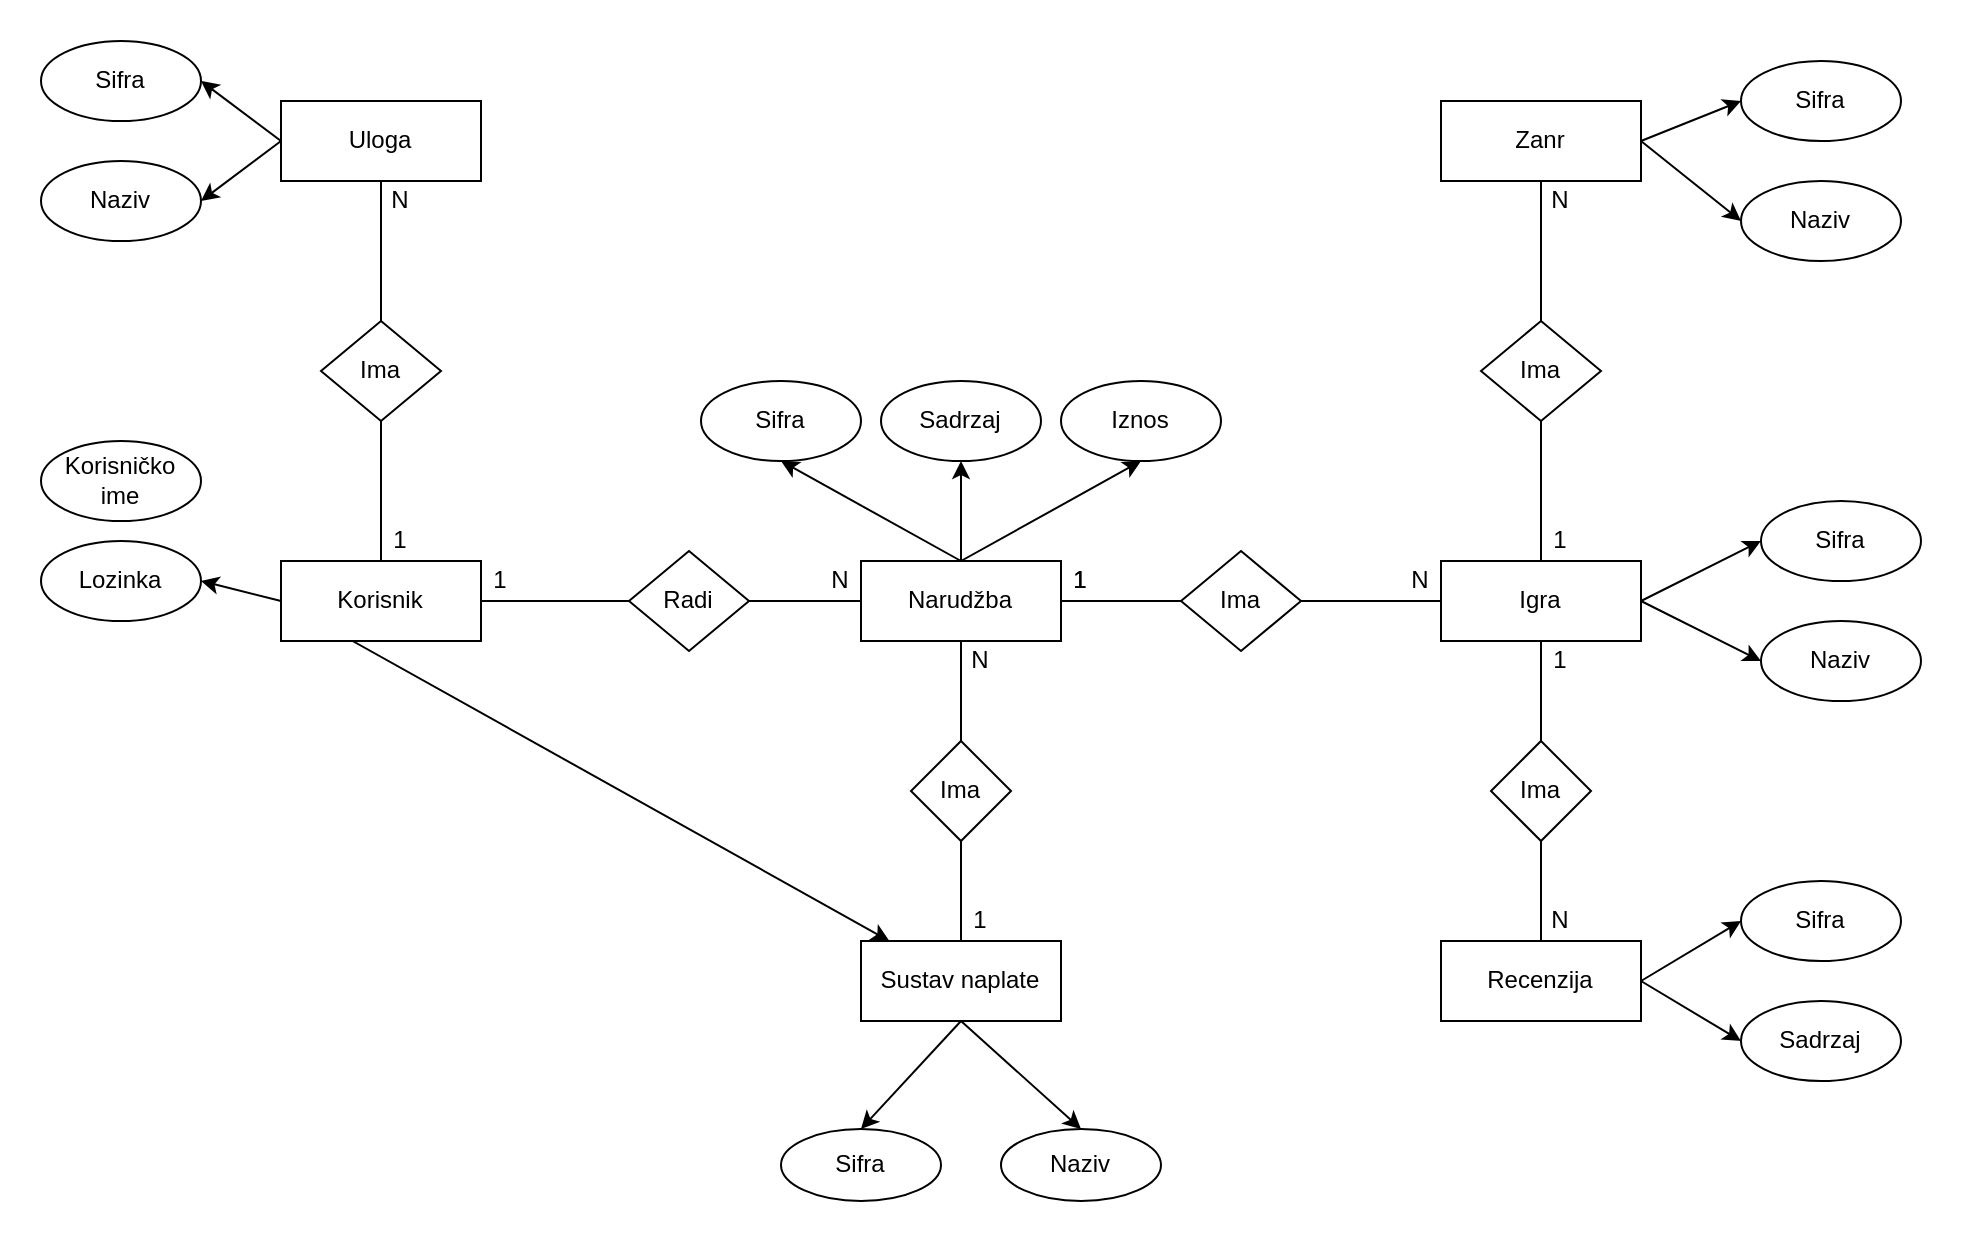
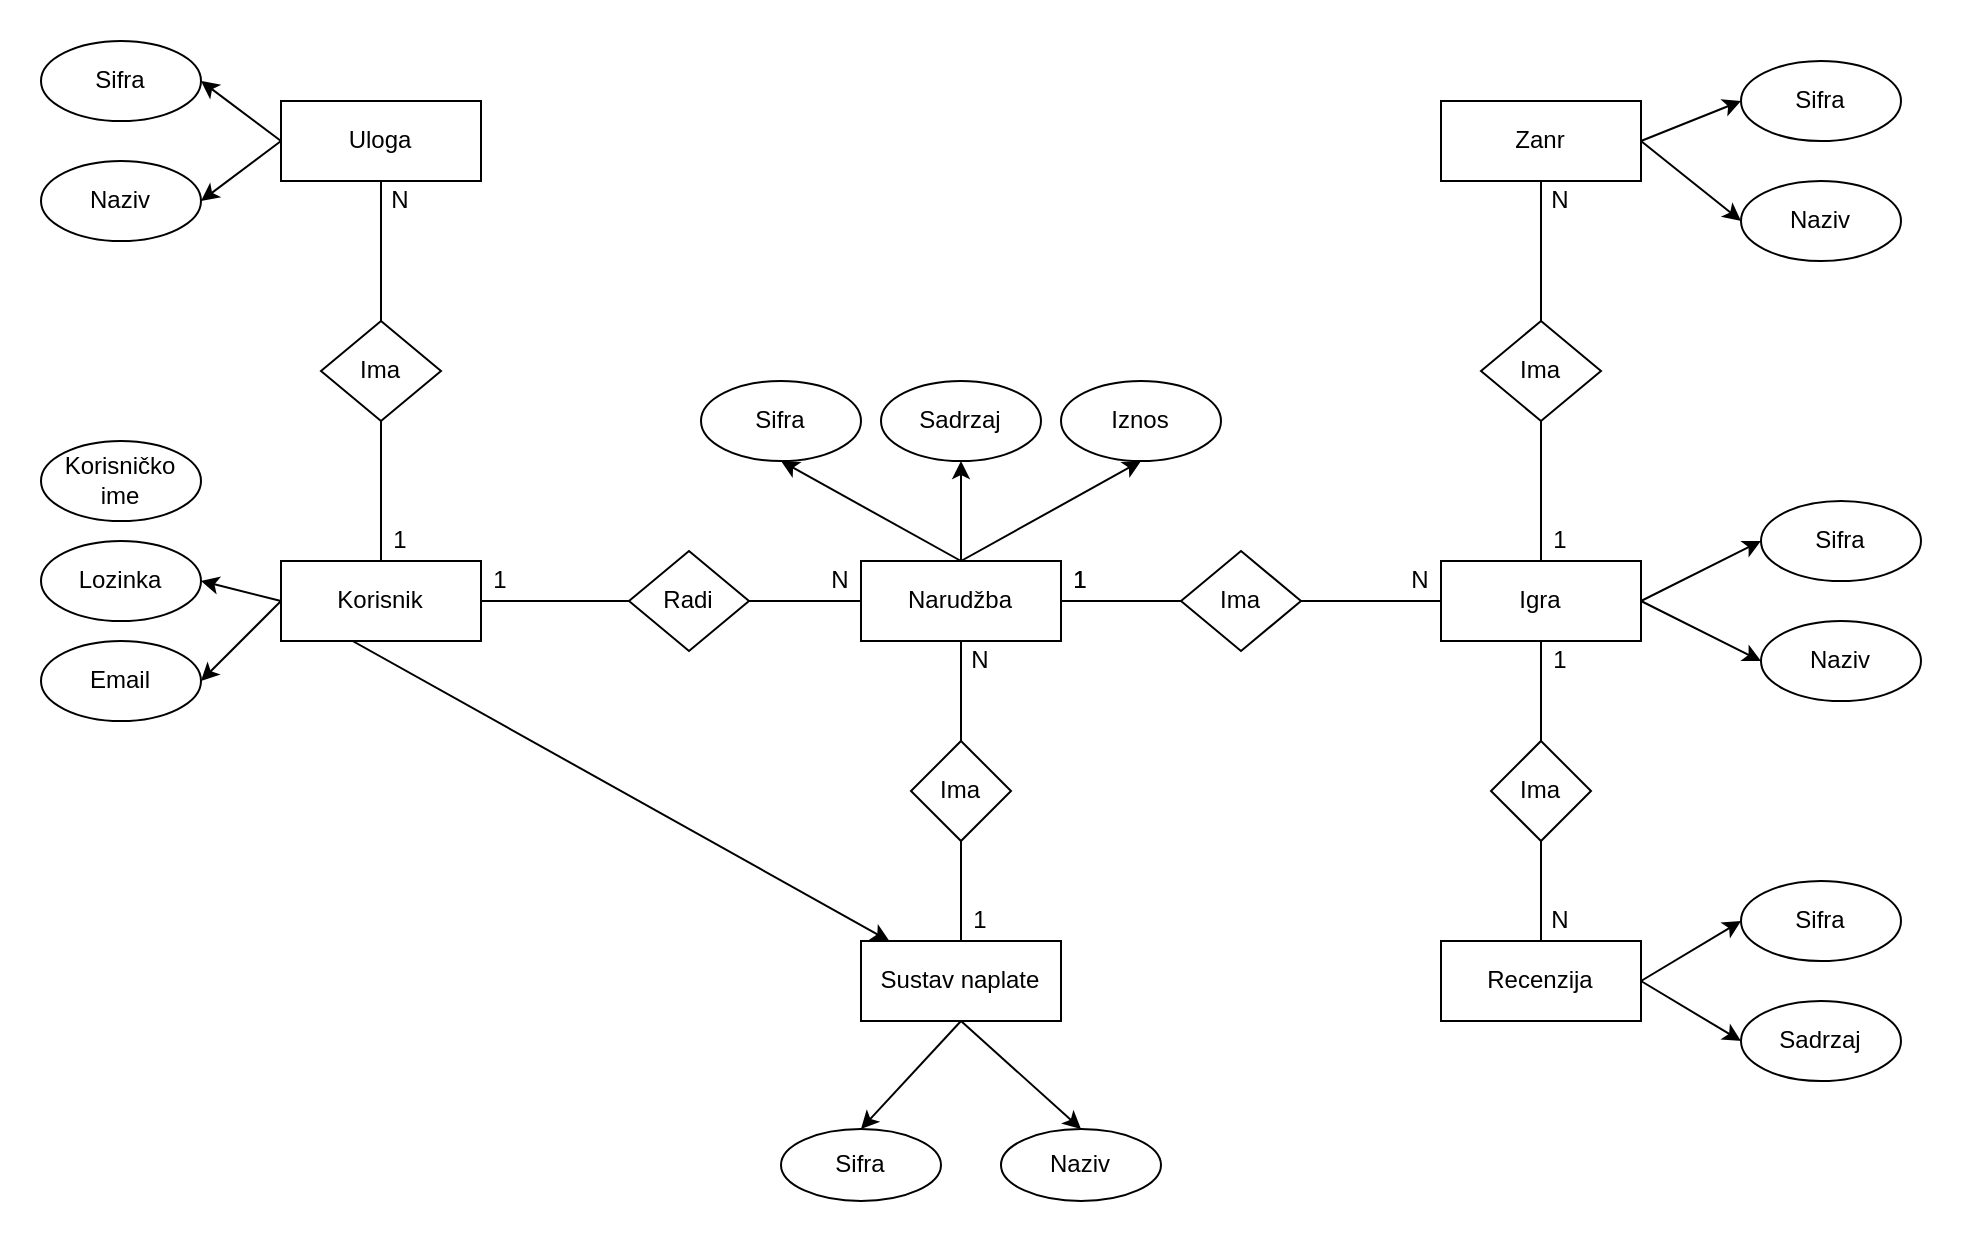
none -> (245, 637)
none -> (121, 681)
